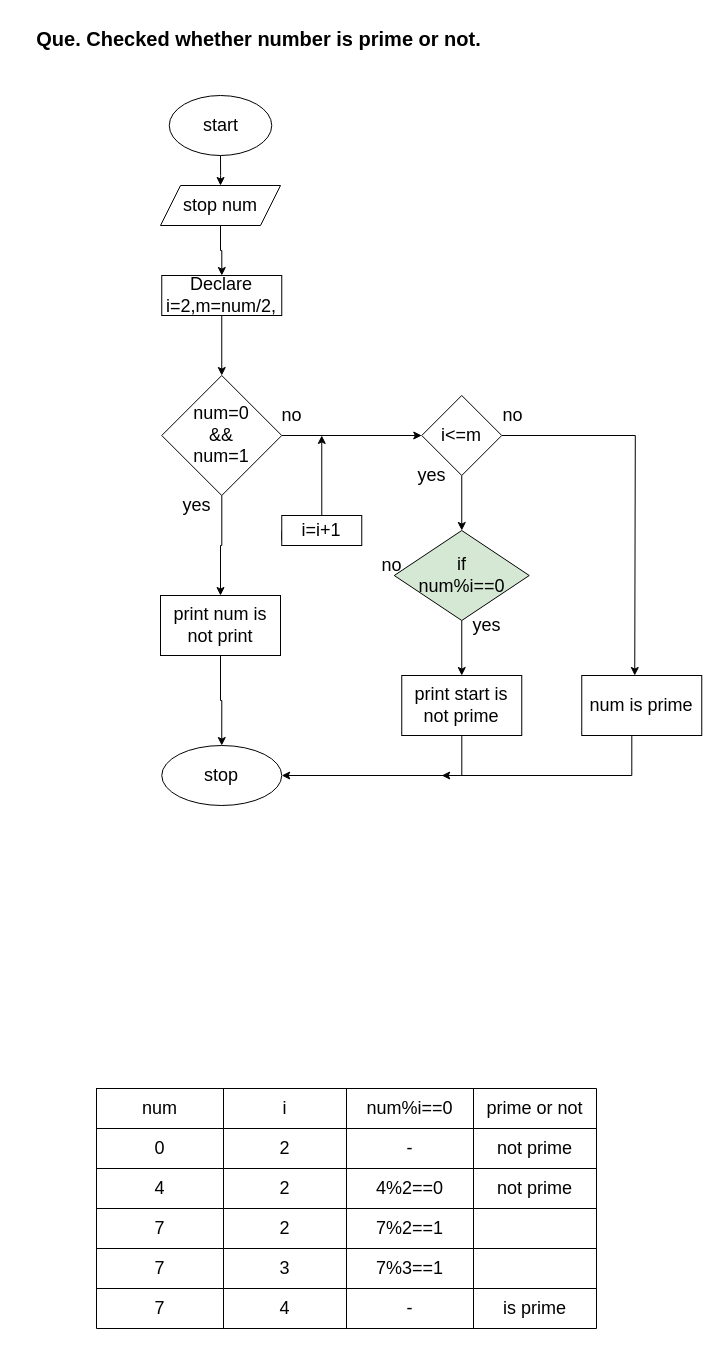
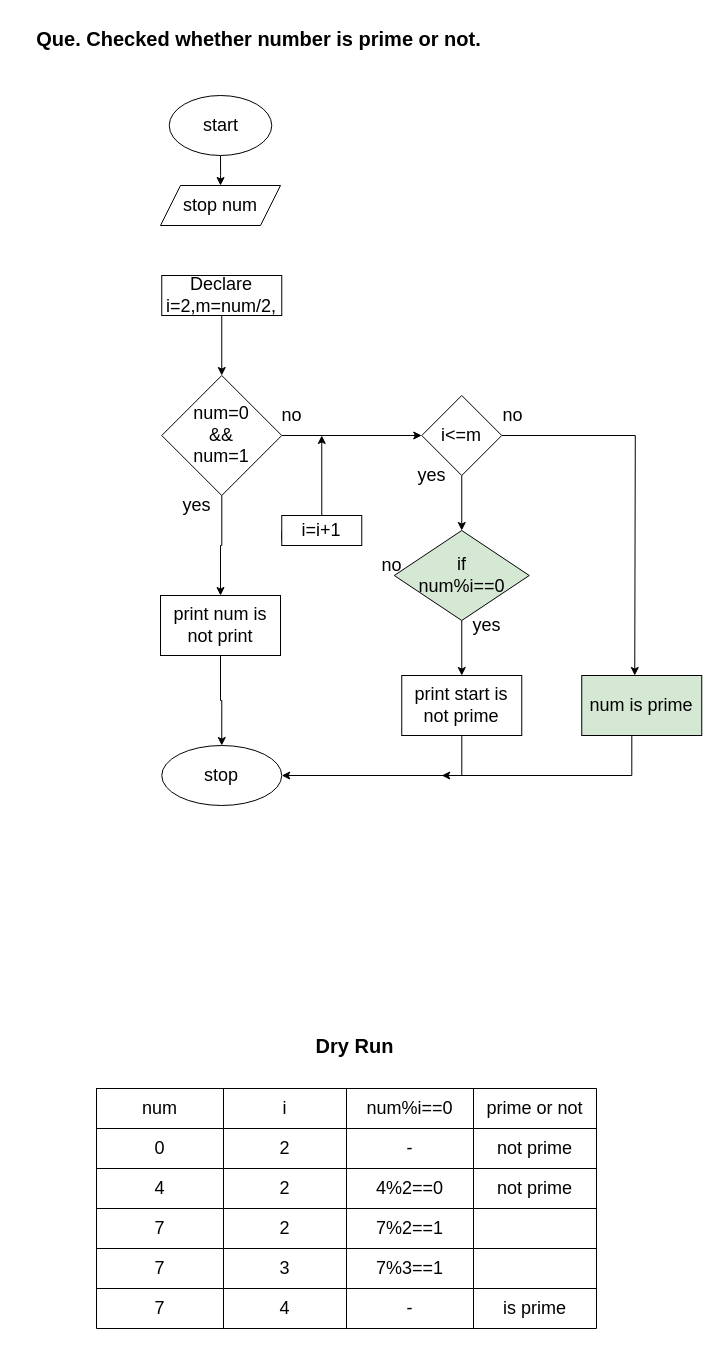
(221, 248) -> none
(642, 706) -> (642, 706)
none -> (355, 1046)
